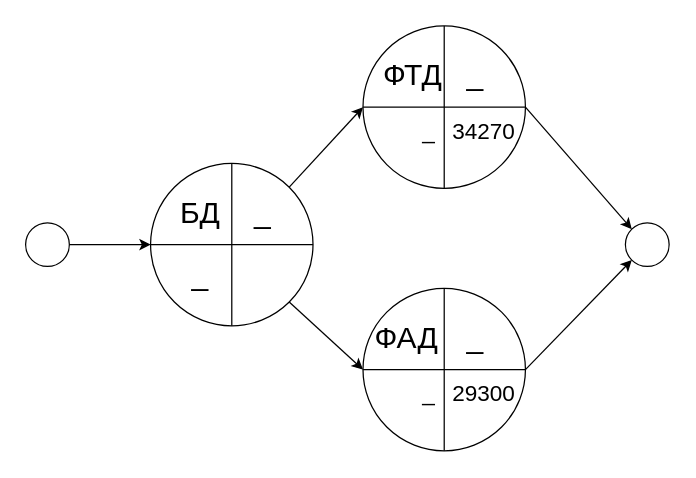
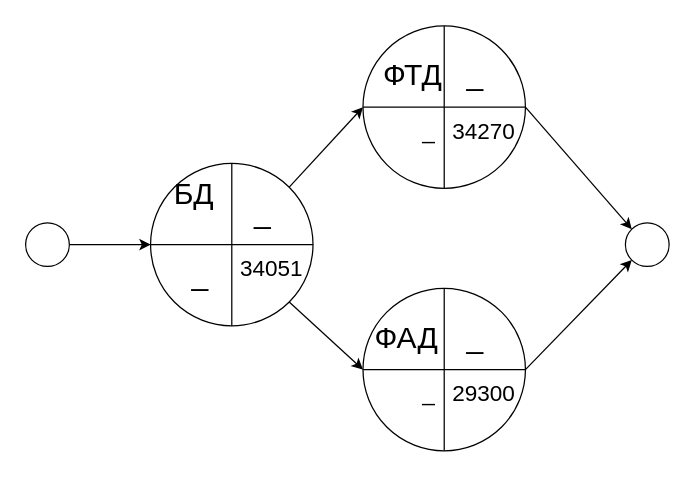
(201, 213) -> (194, 194)
none -> (276, 269)
